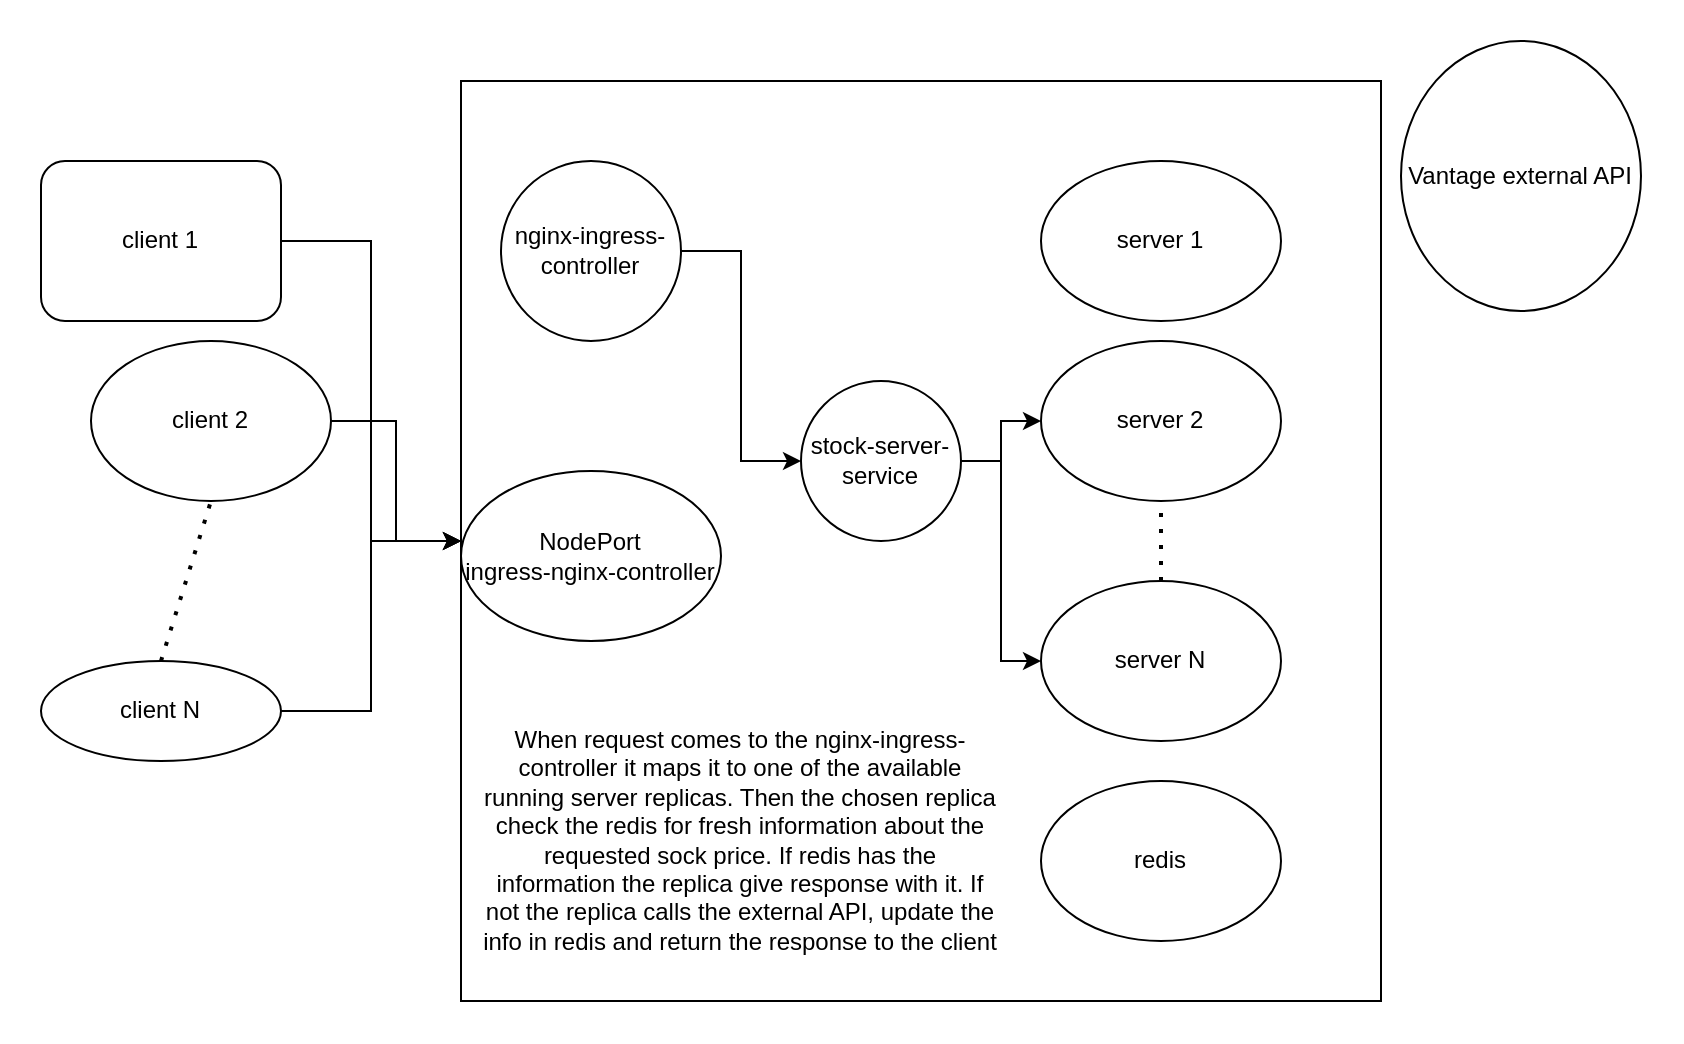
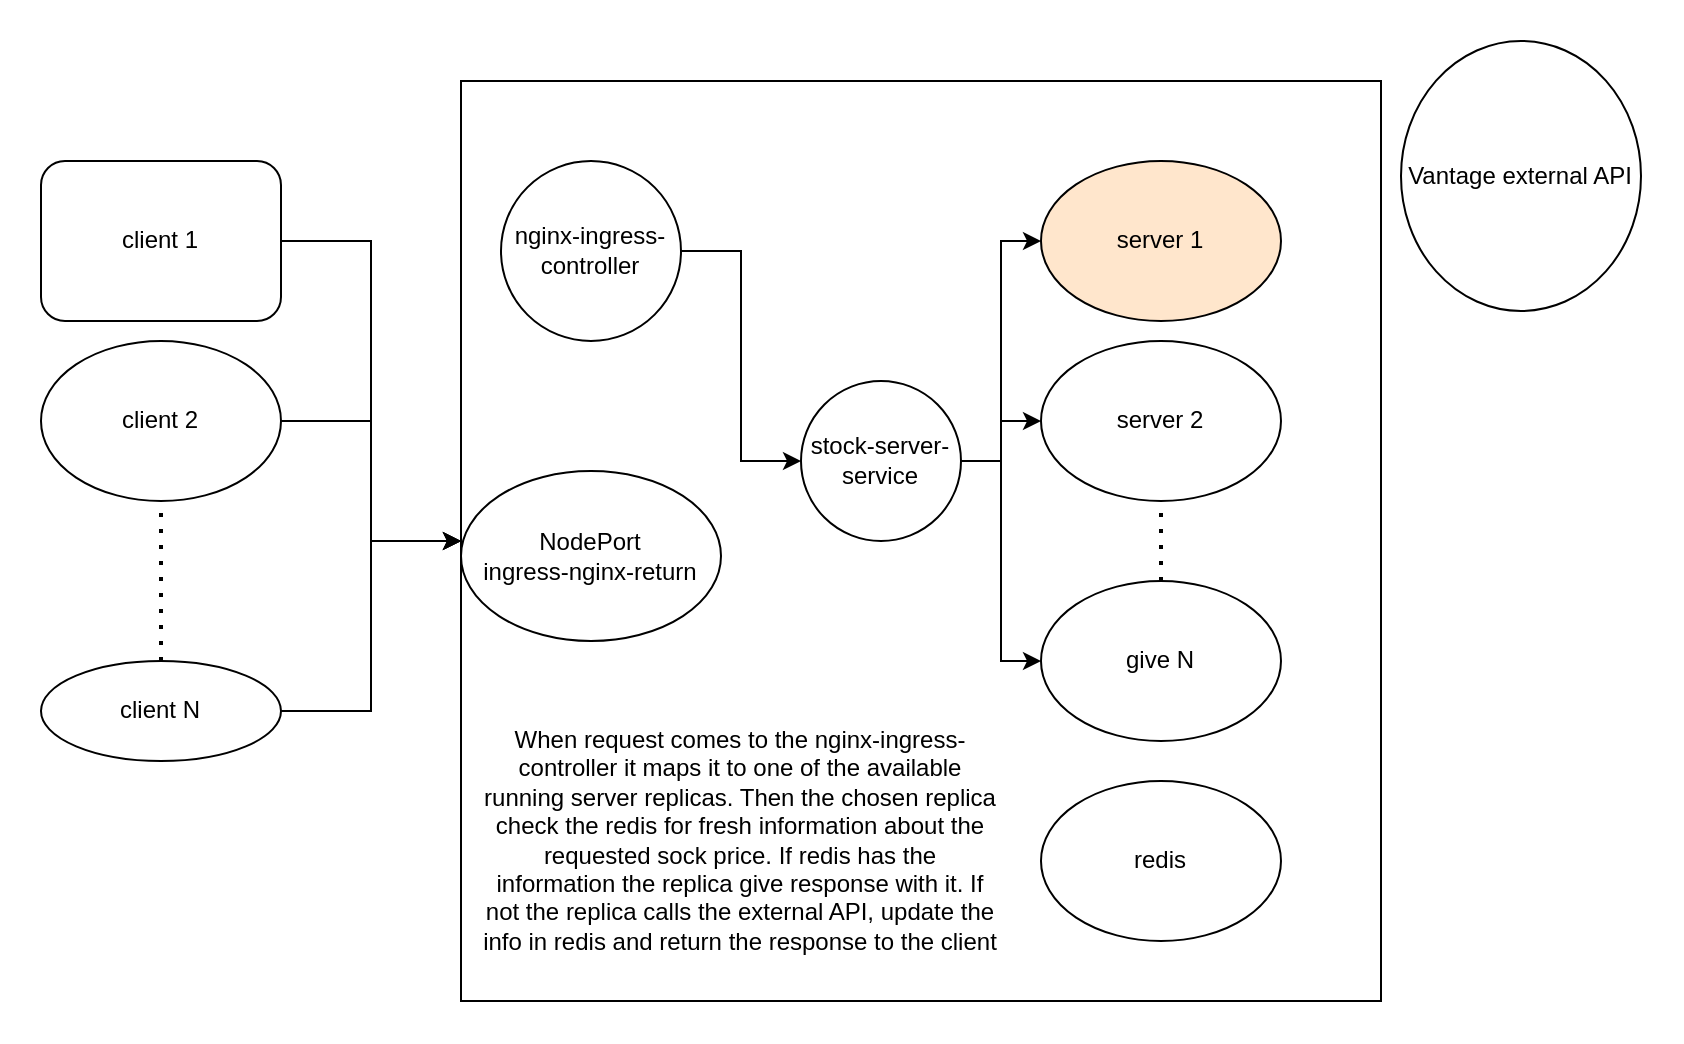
(1161, 241) -> (1161, 241)
none -> (1001, 316)
(211, 421) -> (161, 421)
(591, 557) -> (591, 557)
(1161, 661) -> (1161, 661)
